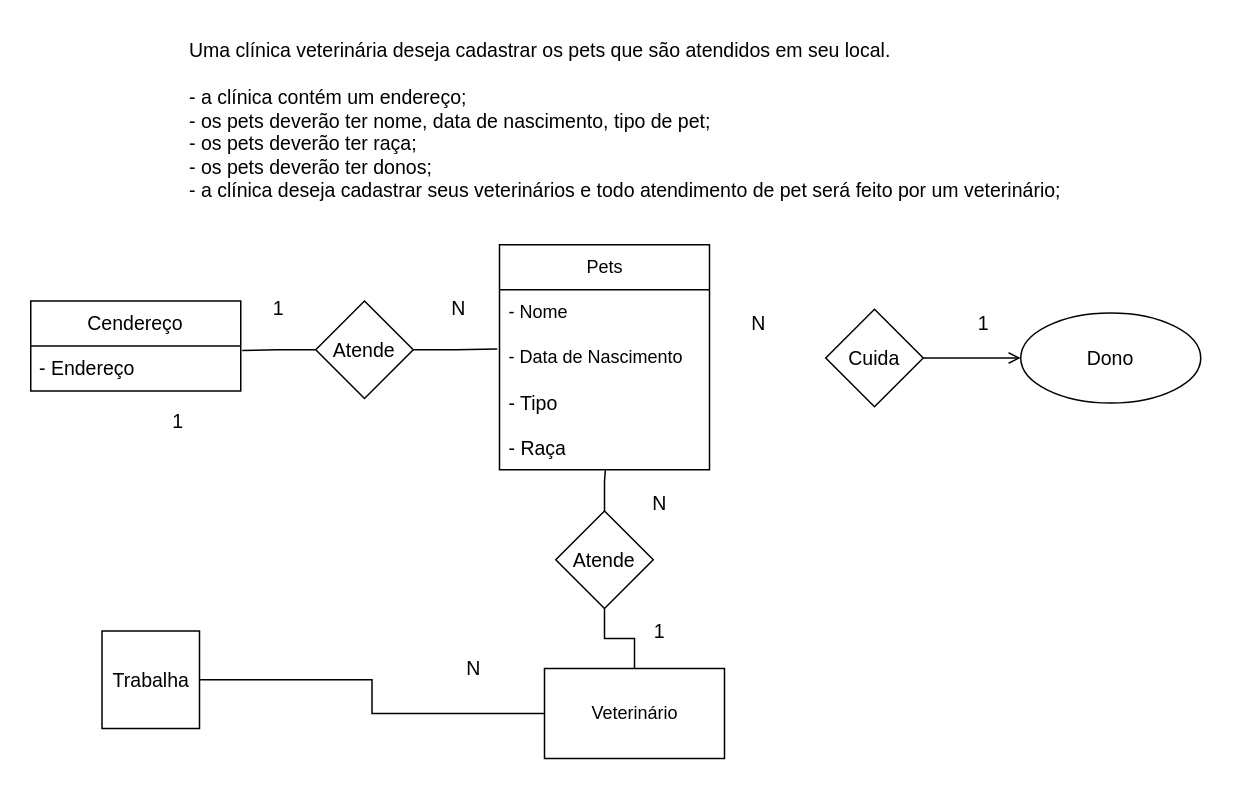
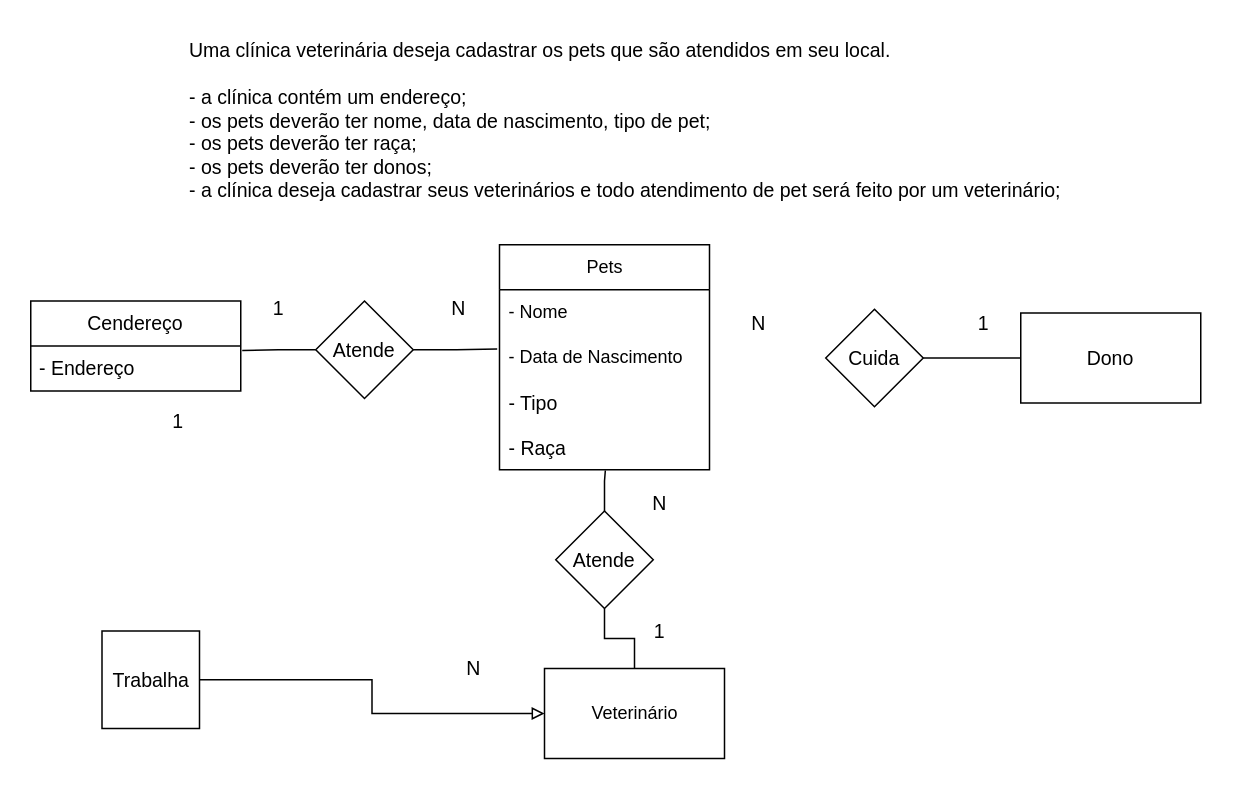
(1013, 358) -> (1014, 358)
(1111, 358) -> (1111, 358)
(536, 713) -> (531, 713)
